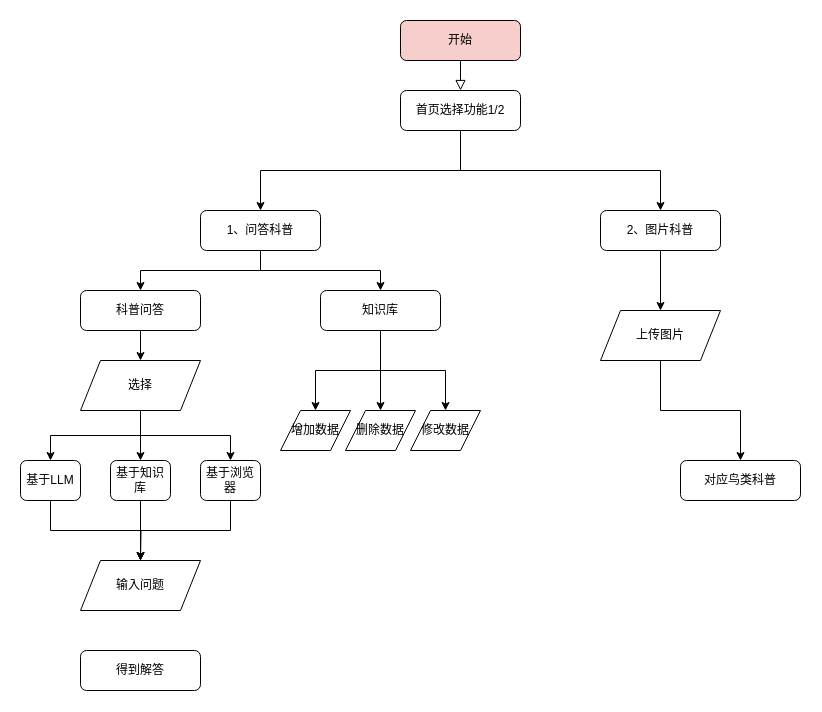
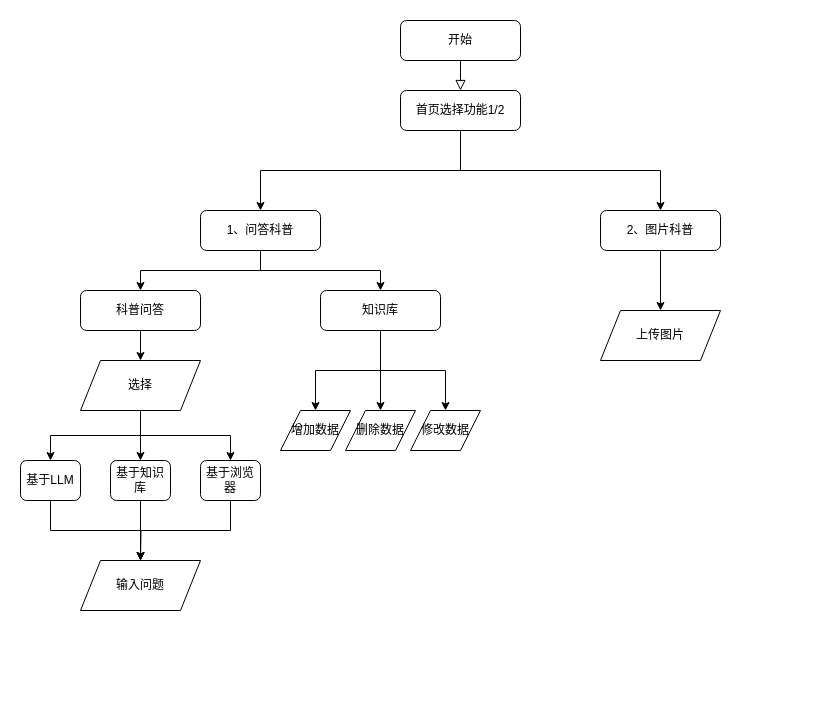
(461, 41) -> (461, 41)
(697, 411) -> none
(741, 481) -> none
(141, 671) -> none
